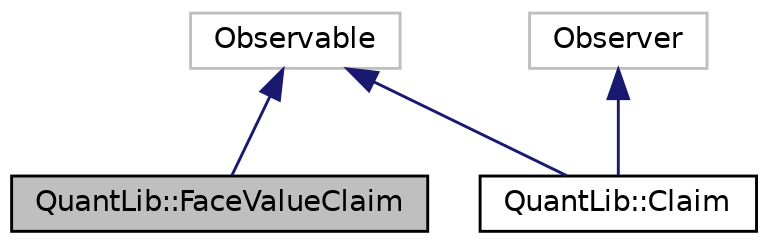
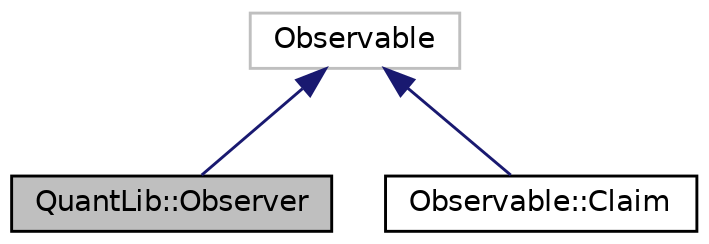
(618, 41) -> none
(220, 204) -> (172, 204)
(618, 204) -> (541, 204)
